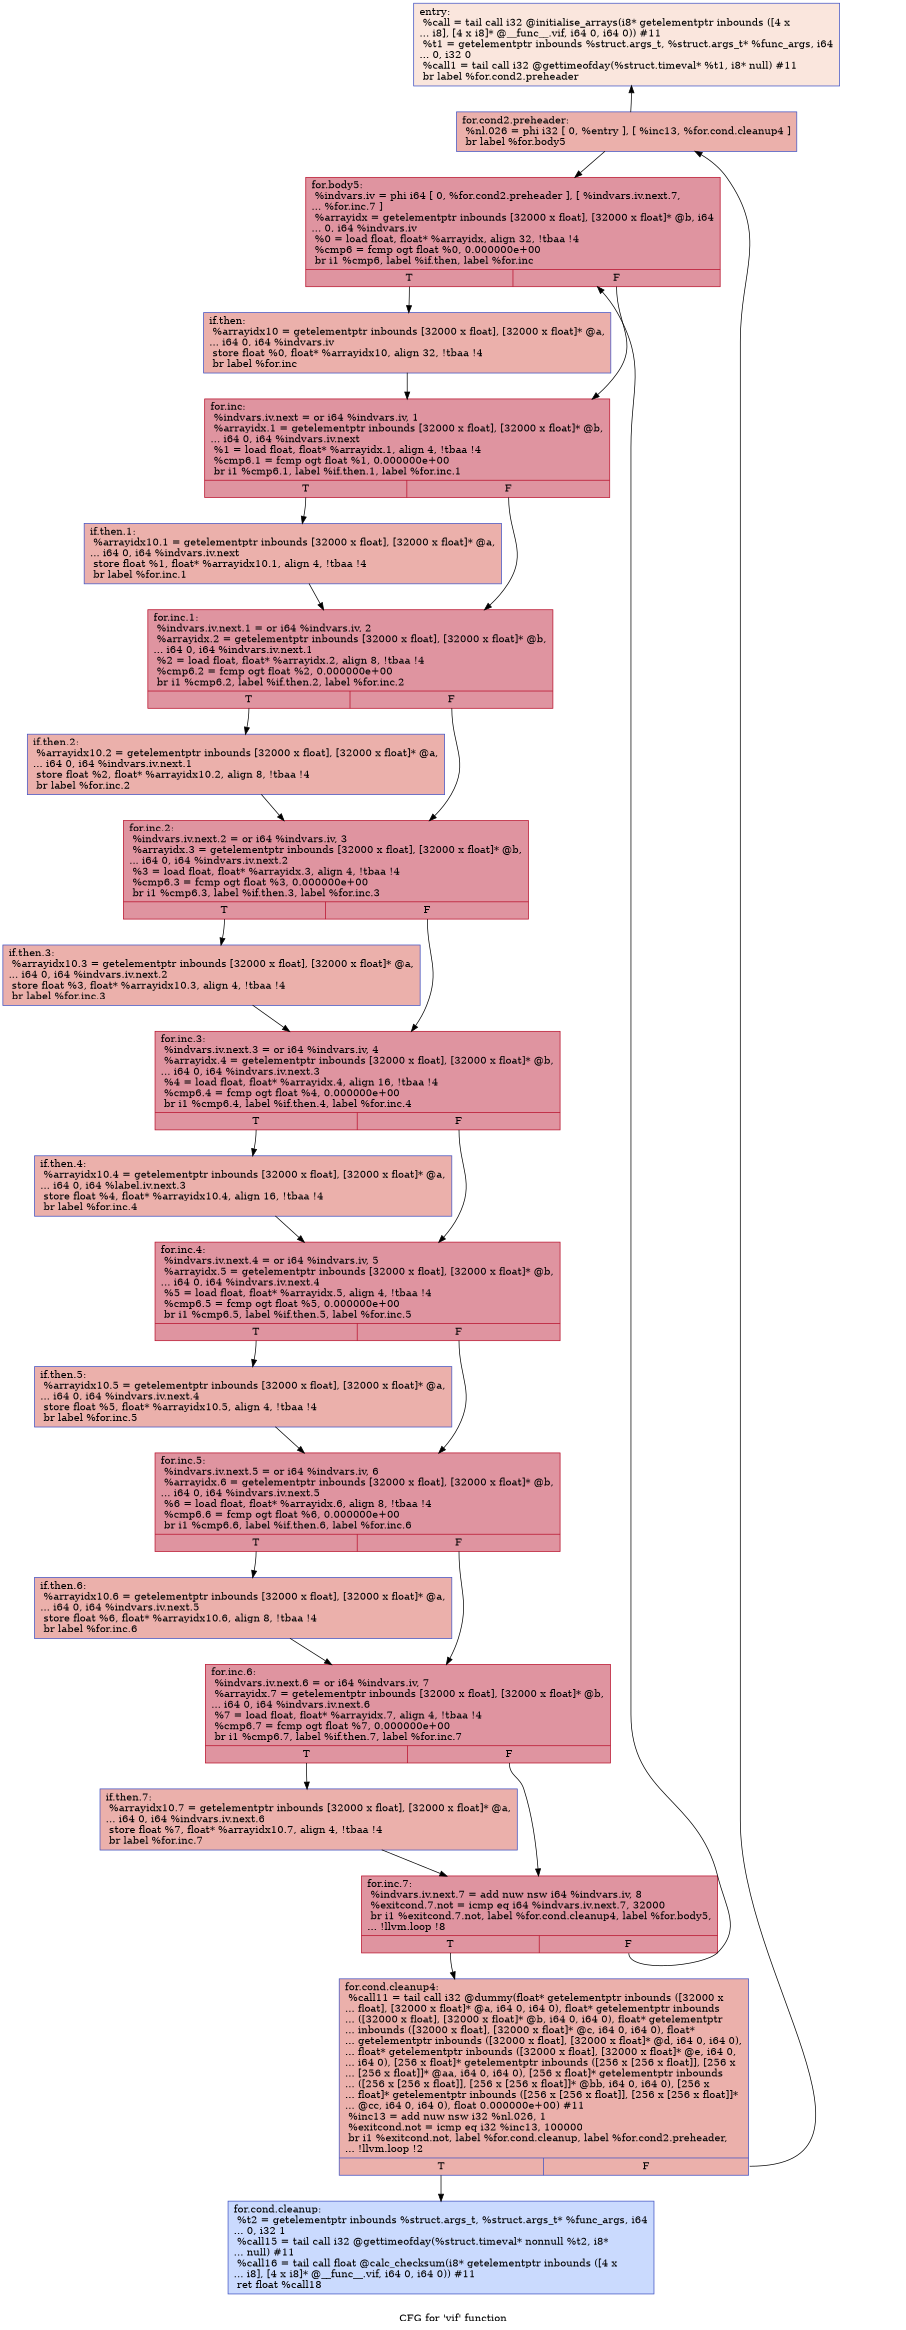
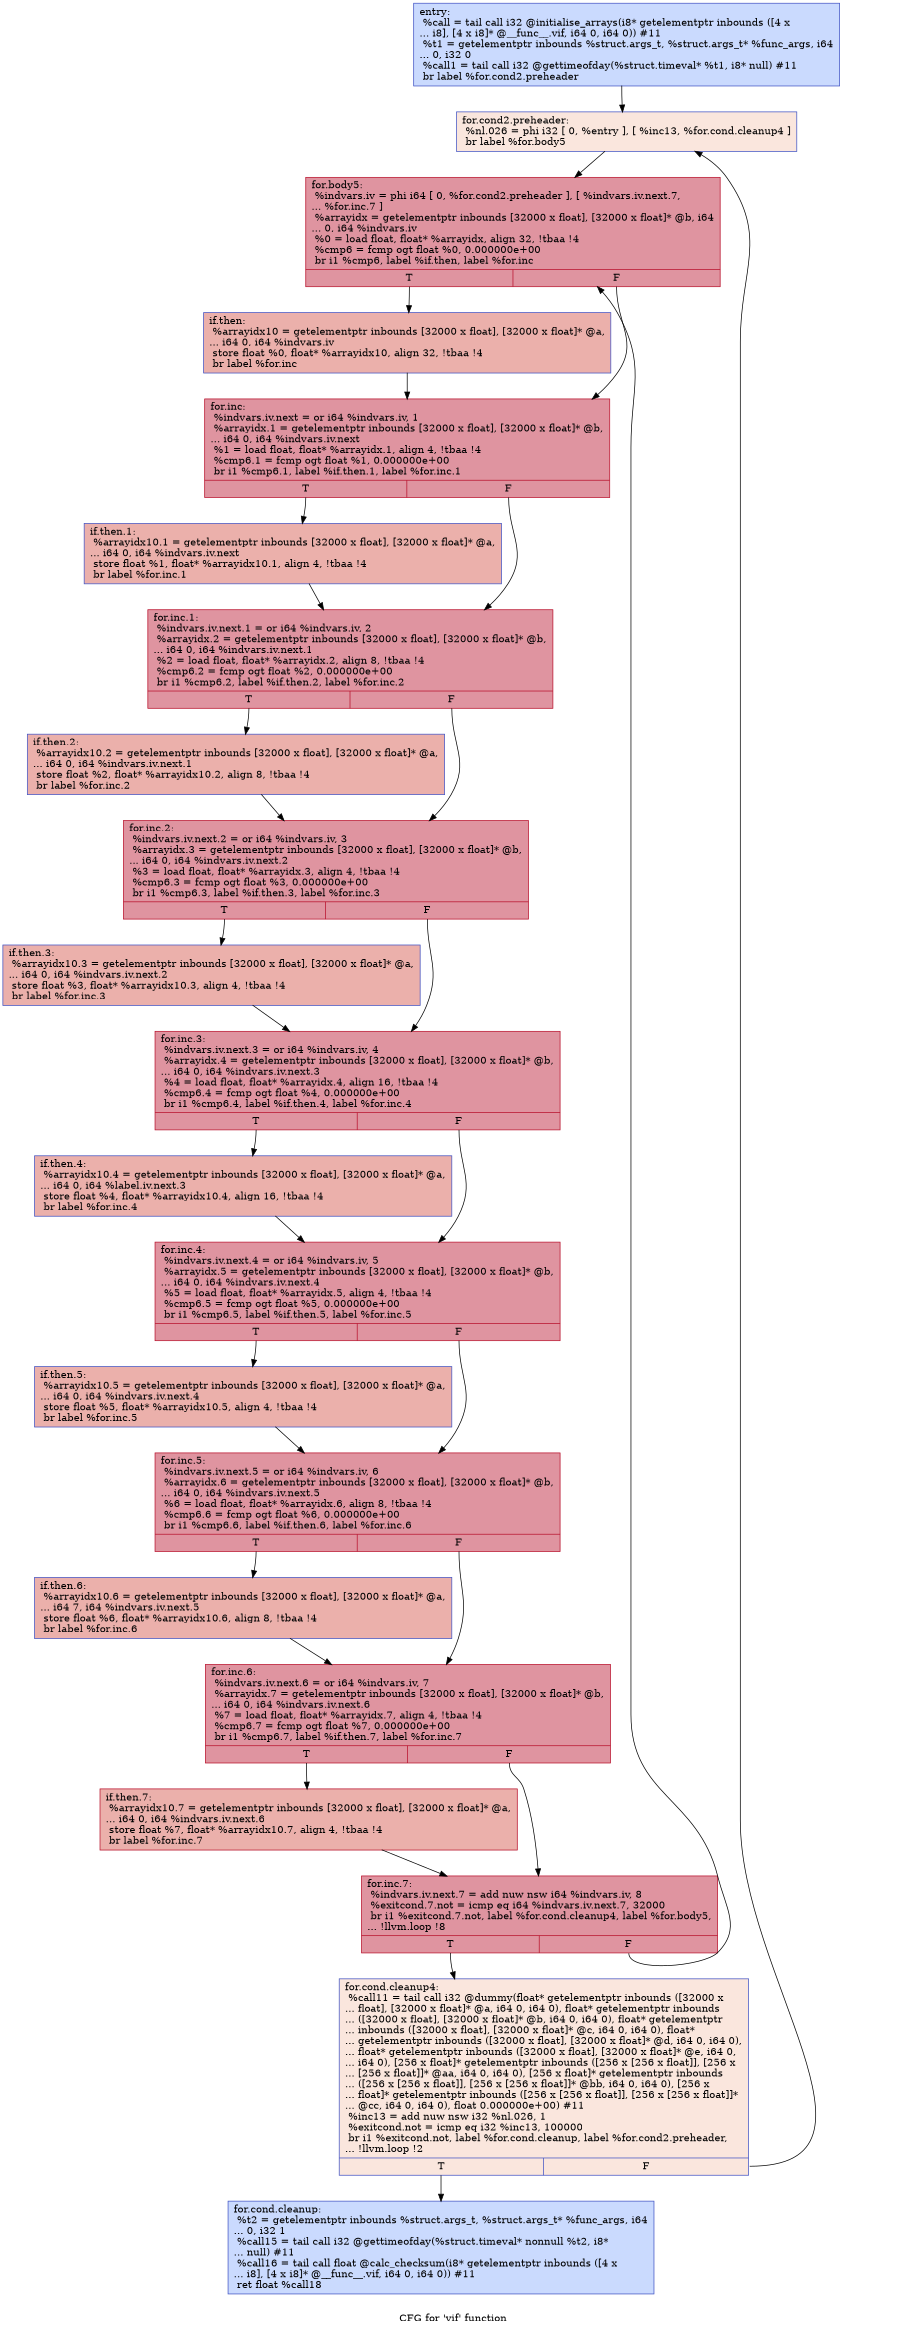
(627, 45) -> (627, 45)
(631, 103) -> (622, 95)
(627, 132) -> (627, 132)
(120, 1608) -> (120, 1608)
(309, 1819) -> (309, 1819)
(544, 2077) -> (544, 2077)
